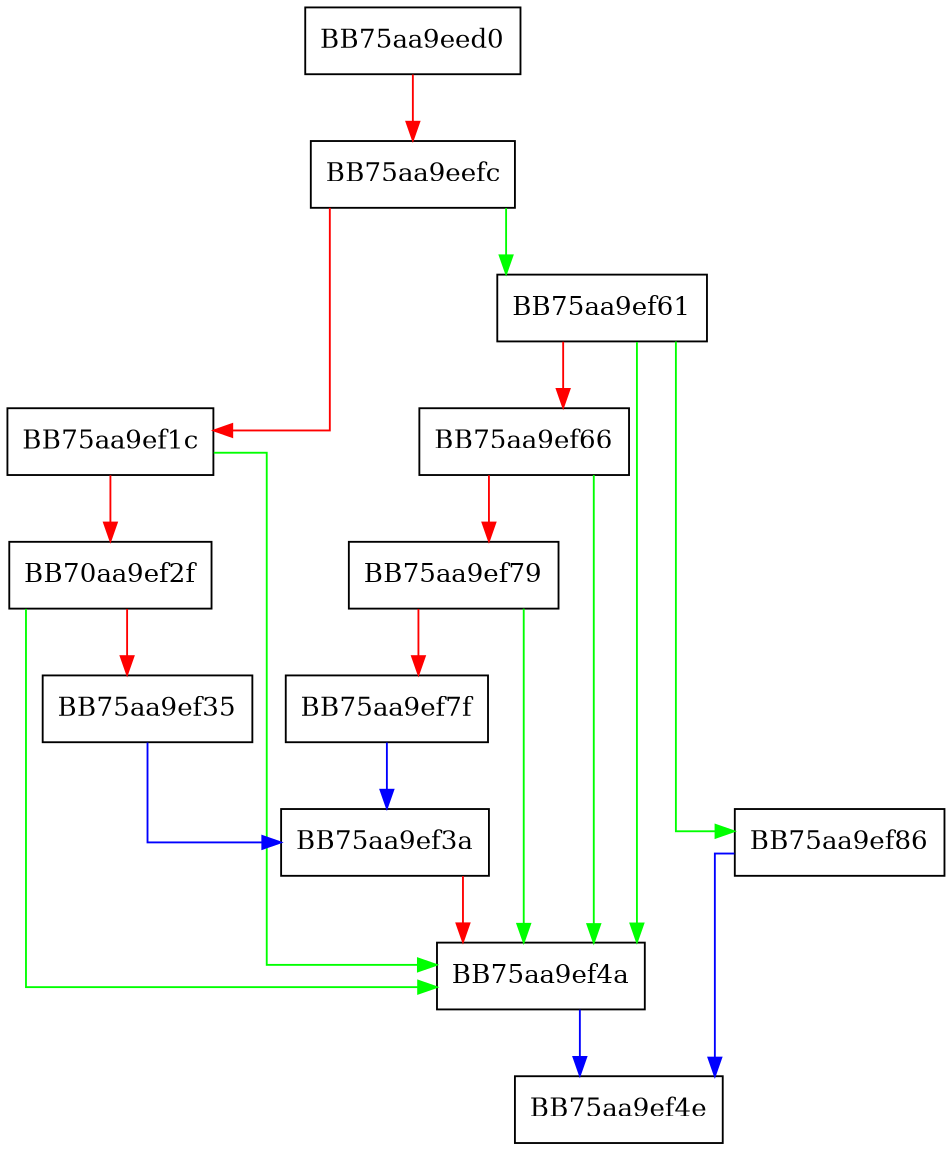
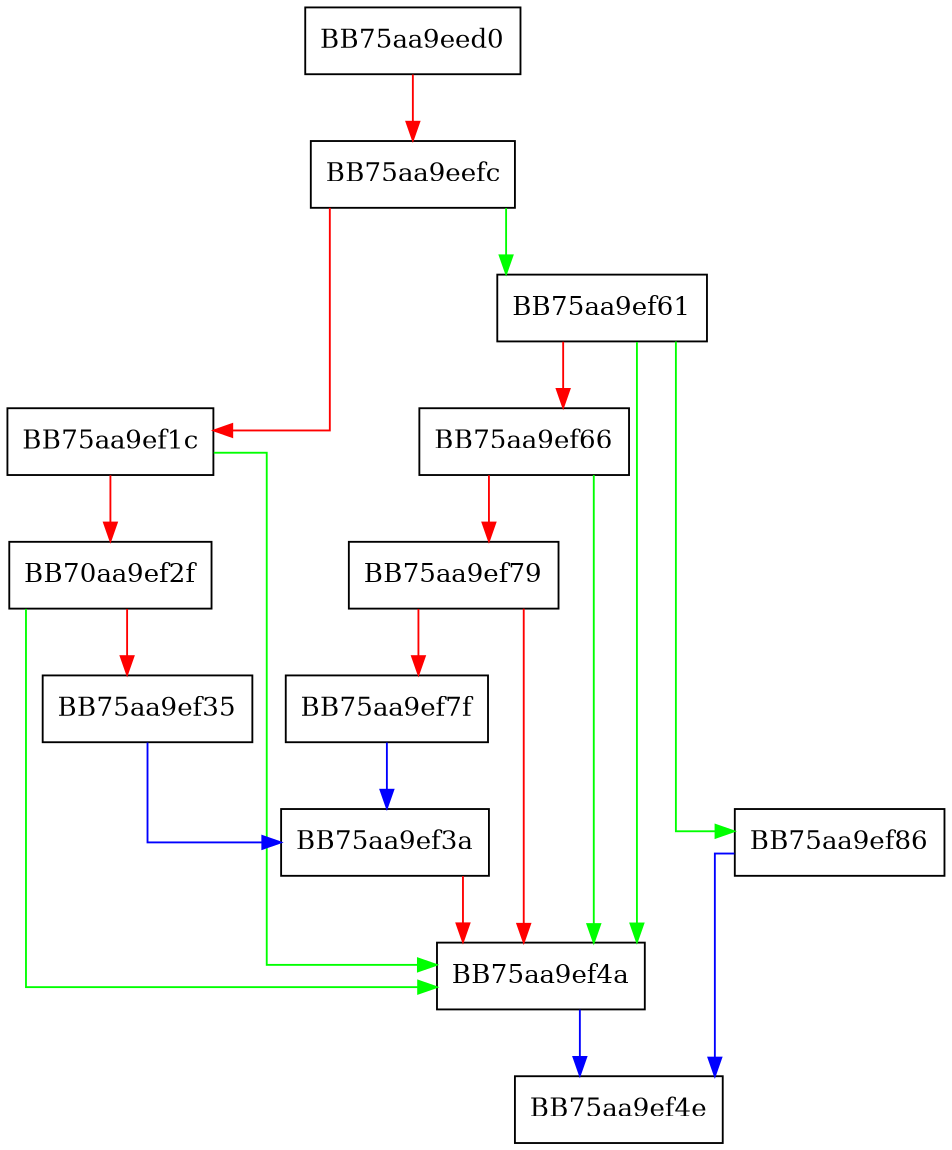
(524, 766) -> (524, 766)
